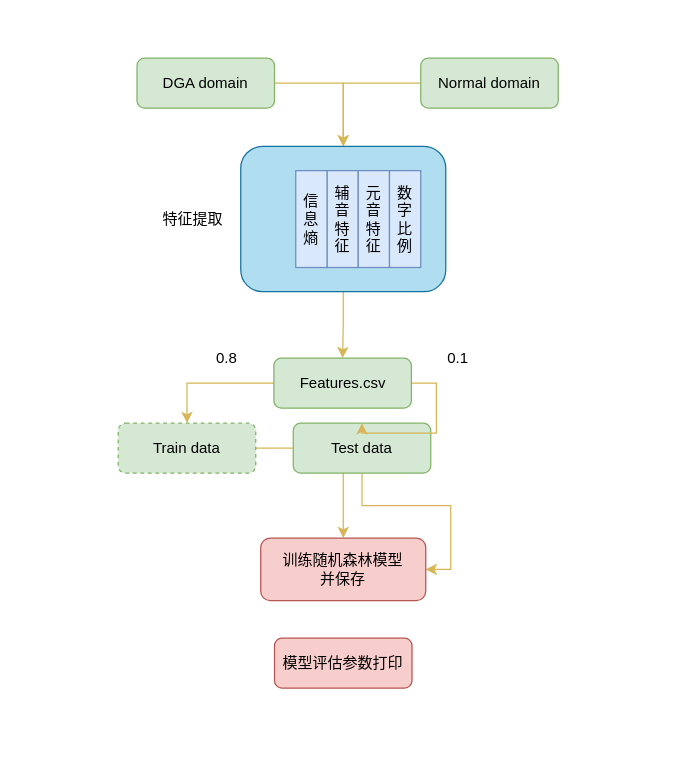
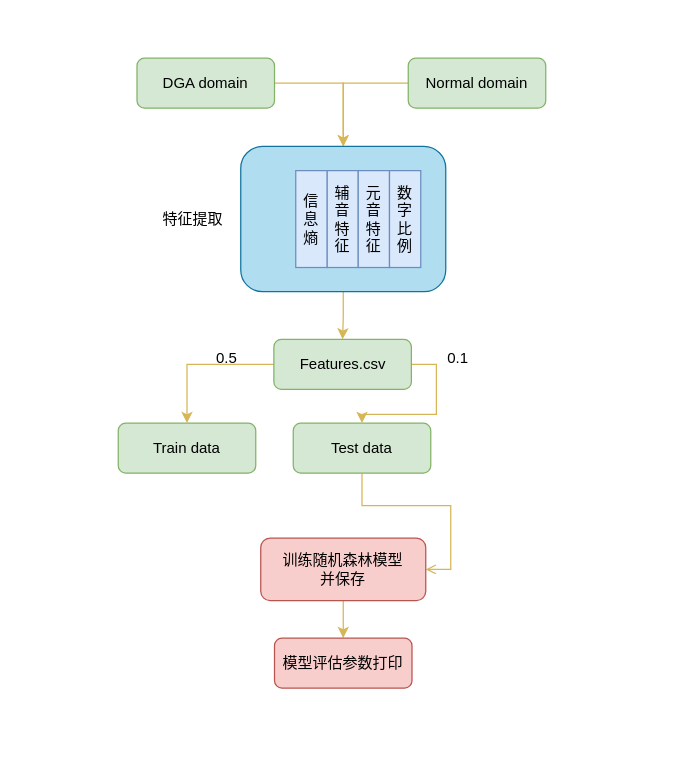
(489, 83) -> (477, 83)
(227, 358) -> (227, 358)
(343, 383) -> (343, 364)
(187, 448) -> (187, 448)
(343, 501) -> none
(435, 569) -> (433, 569)
none -> (343, 615)
